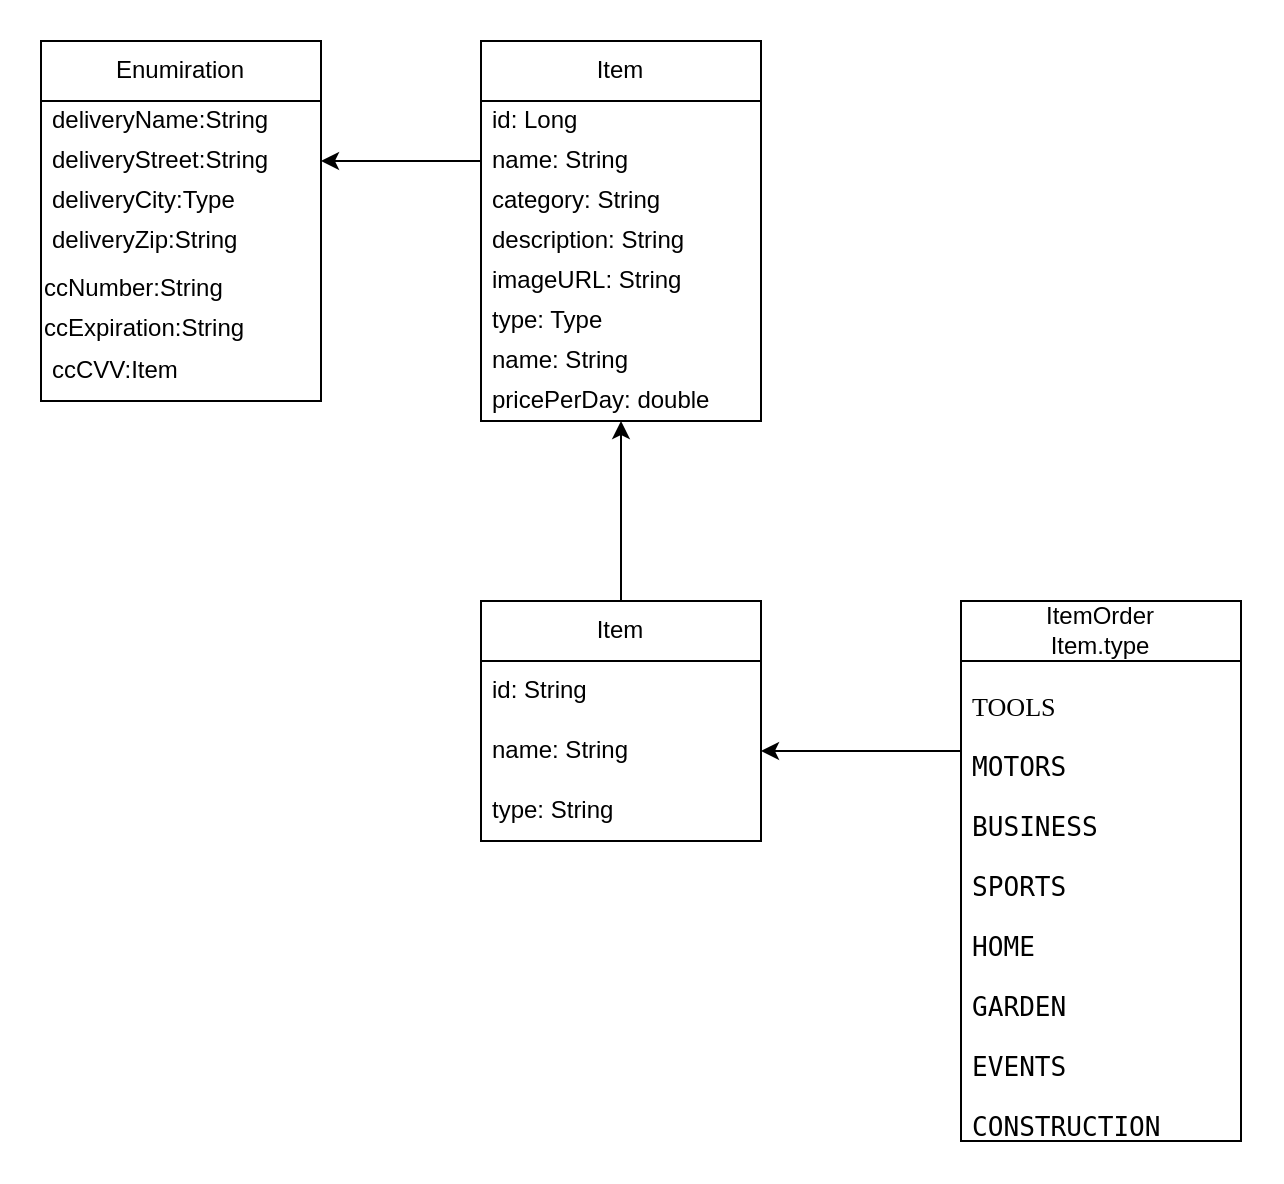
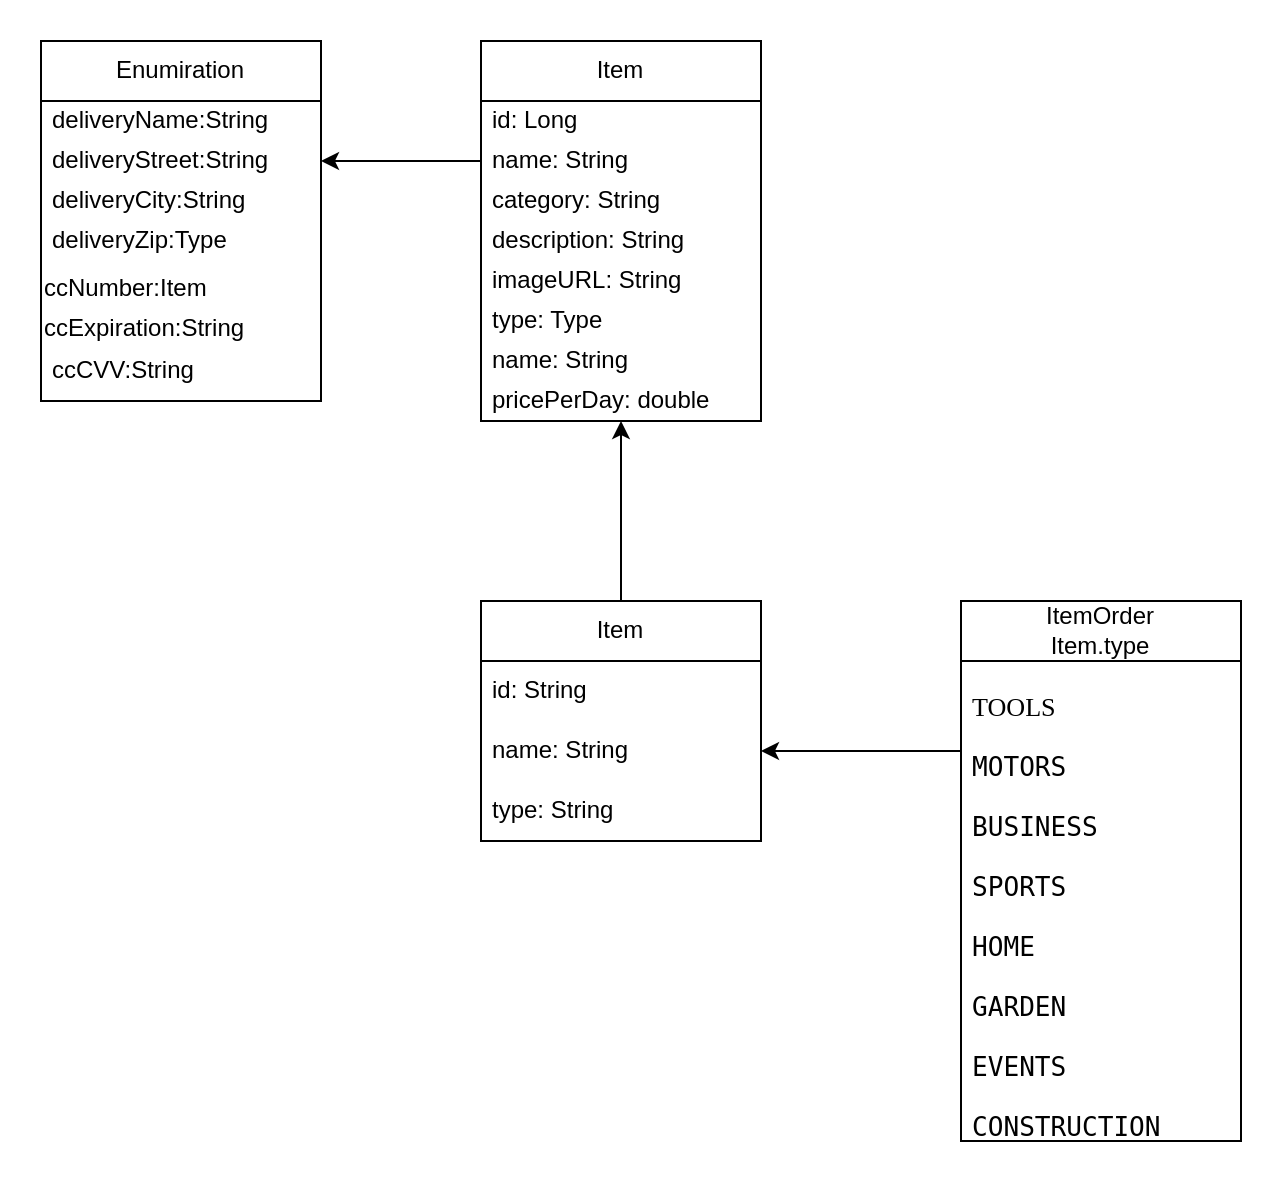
(155, 201) -> (165, 201)
(158, 241) -> (148, 241)
(140, 289) -> (129, 289)
(117, 371) -> (127, 371)
